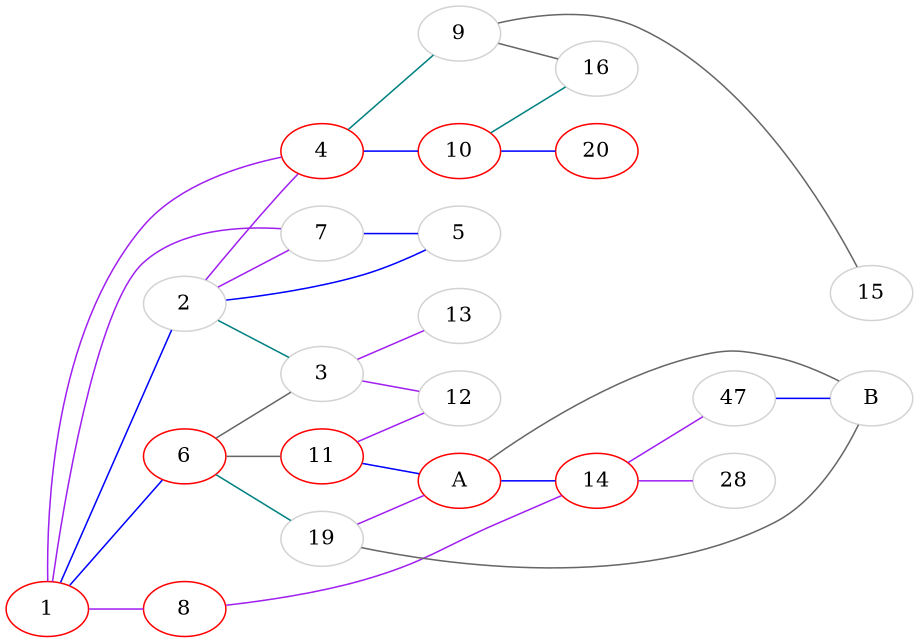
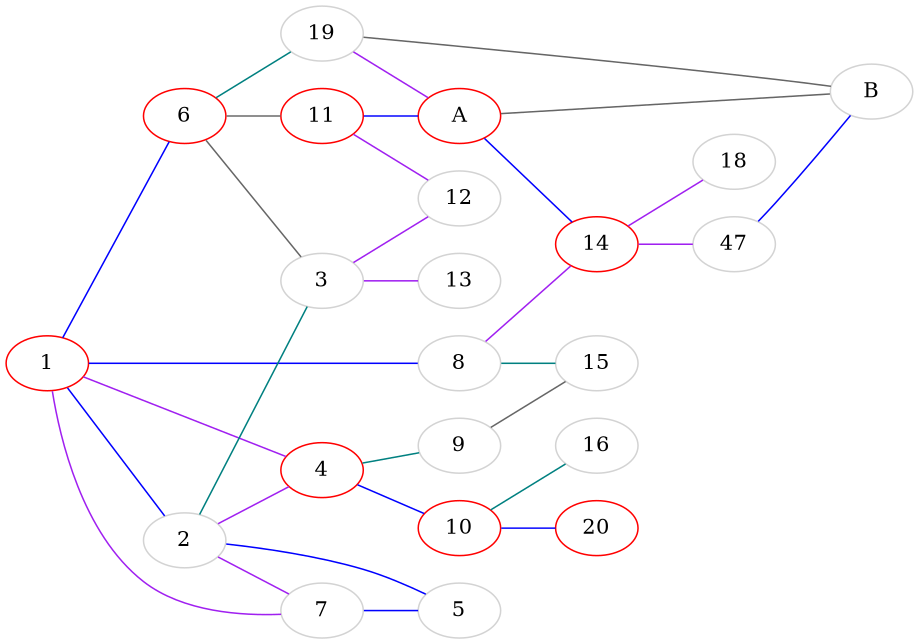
(528, 51) -> none
none -> (528, 363)
(734, 481) -> (734, 162)
(116, 609) -> (253, 363)
(185, 609) -> (459, 363)
